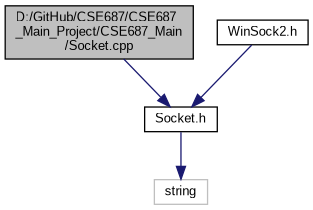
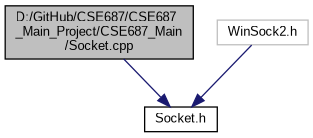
(263, 32) -> (263, 32)
(181, 192) -> none
